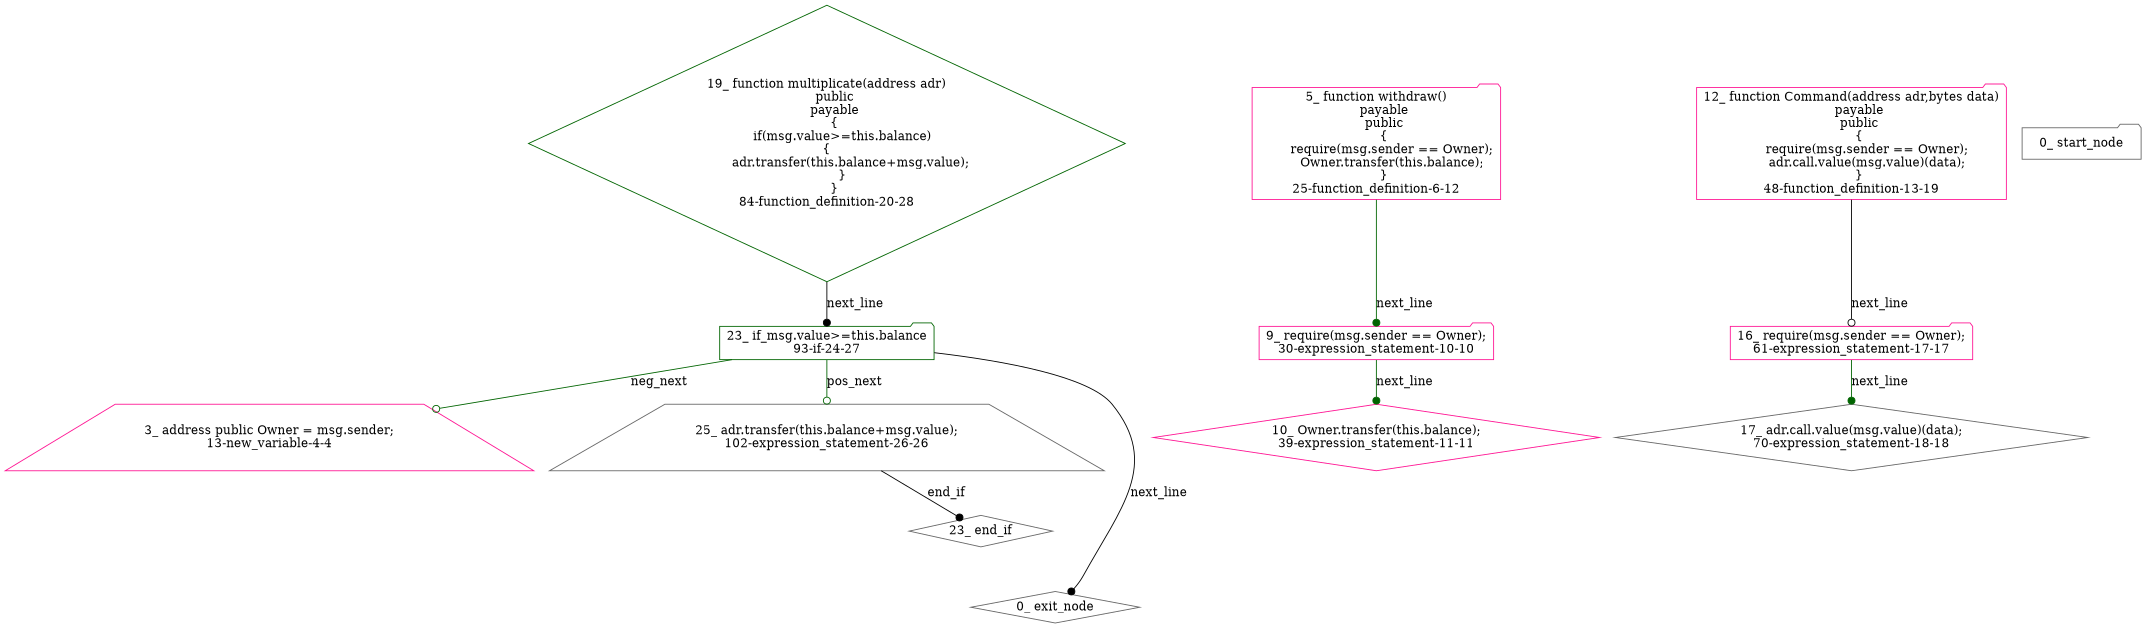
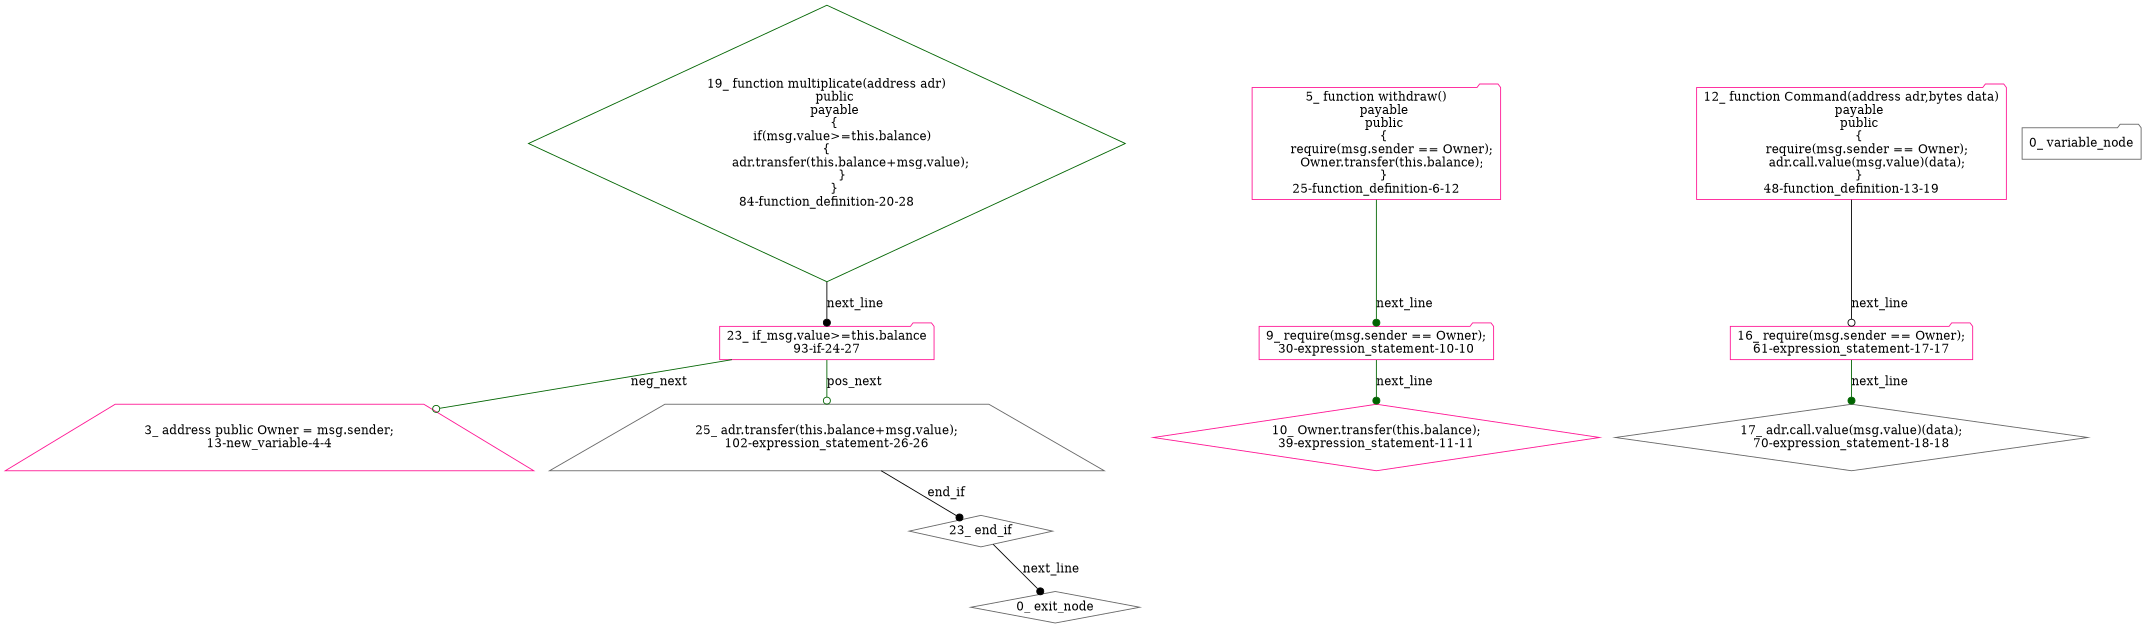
(2082, 144) -> (2082, 144)
(827, 343) -> (827, 343)
(1117, 412) -> (1015, 566)
